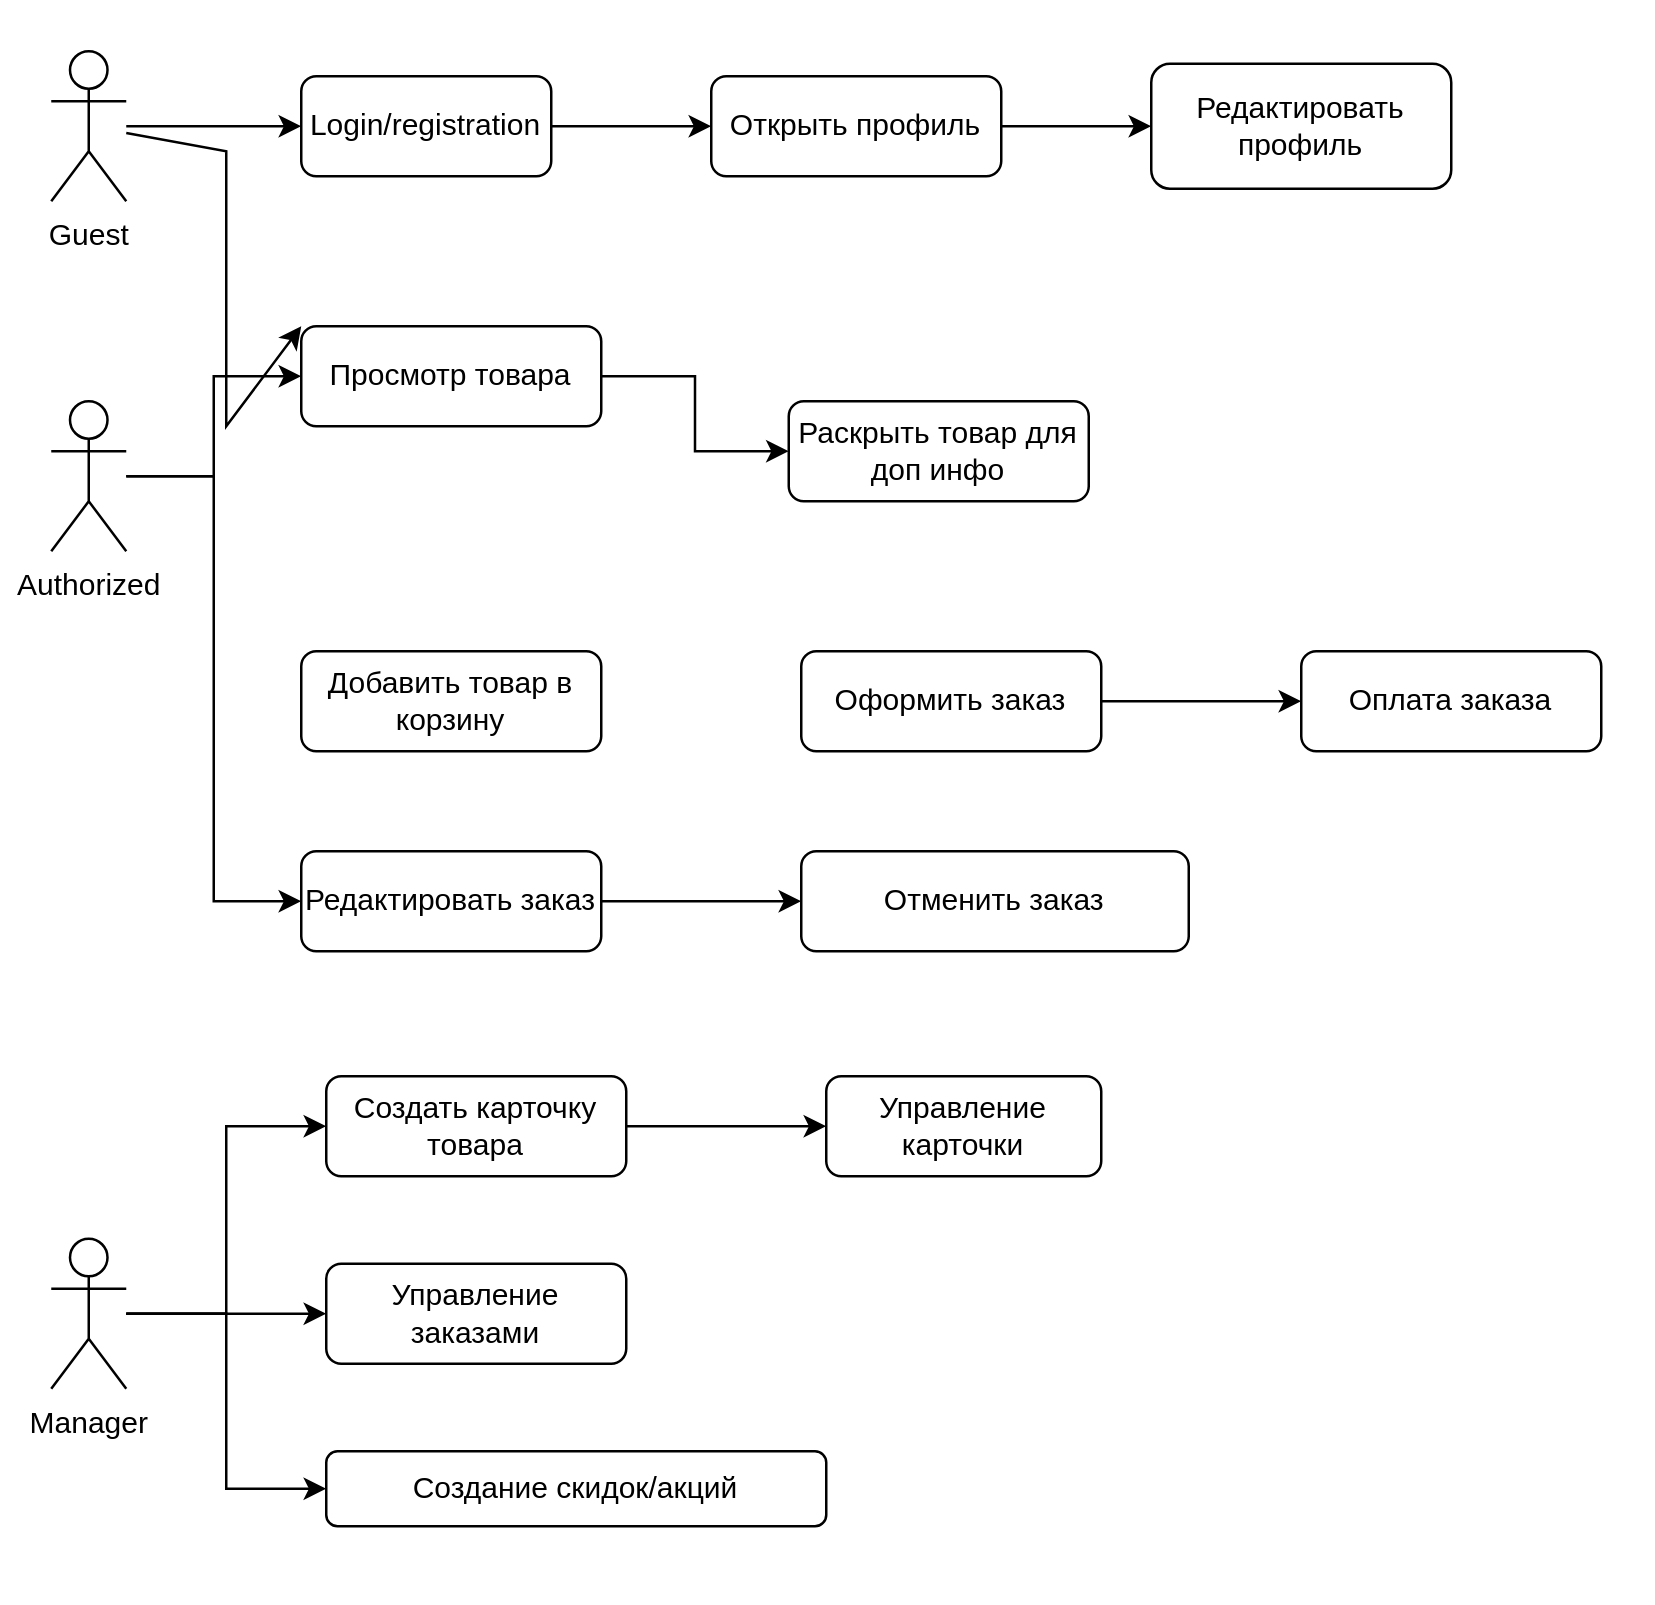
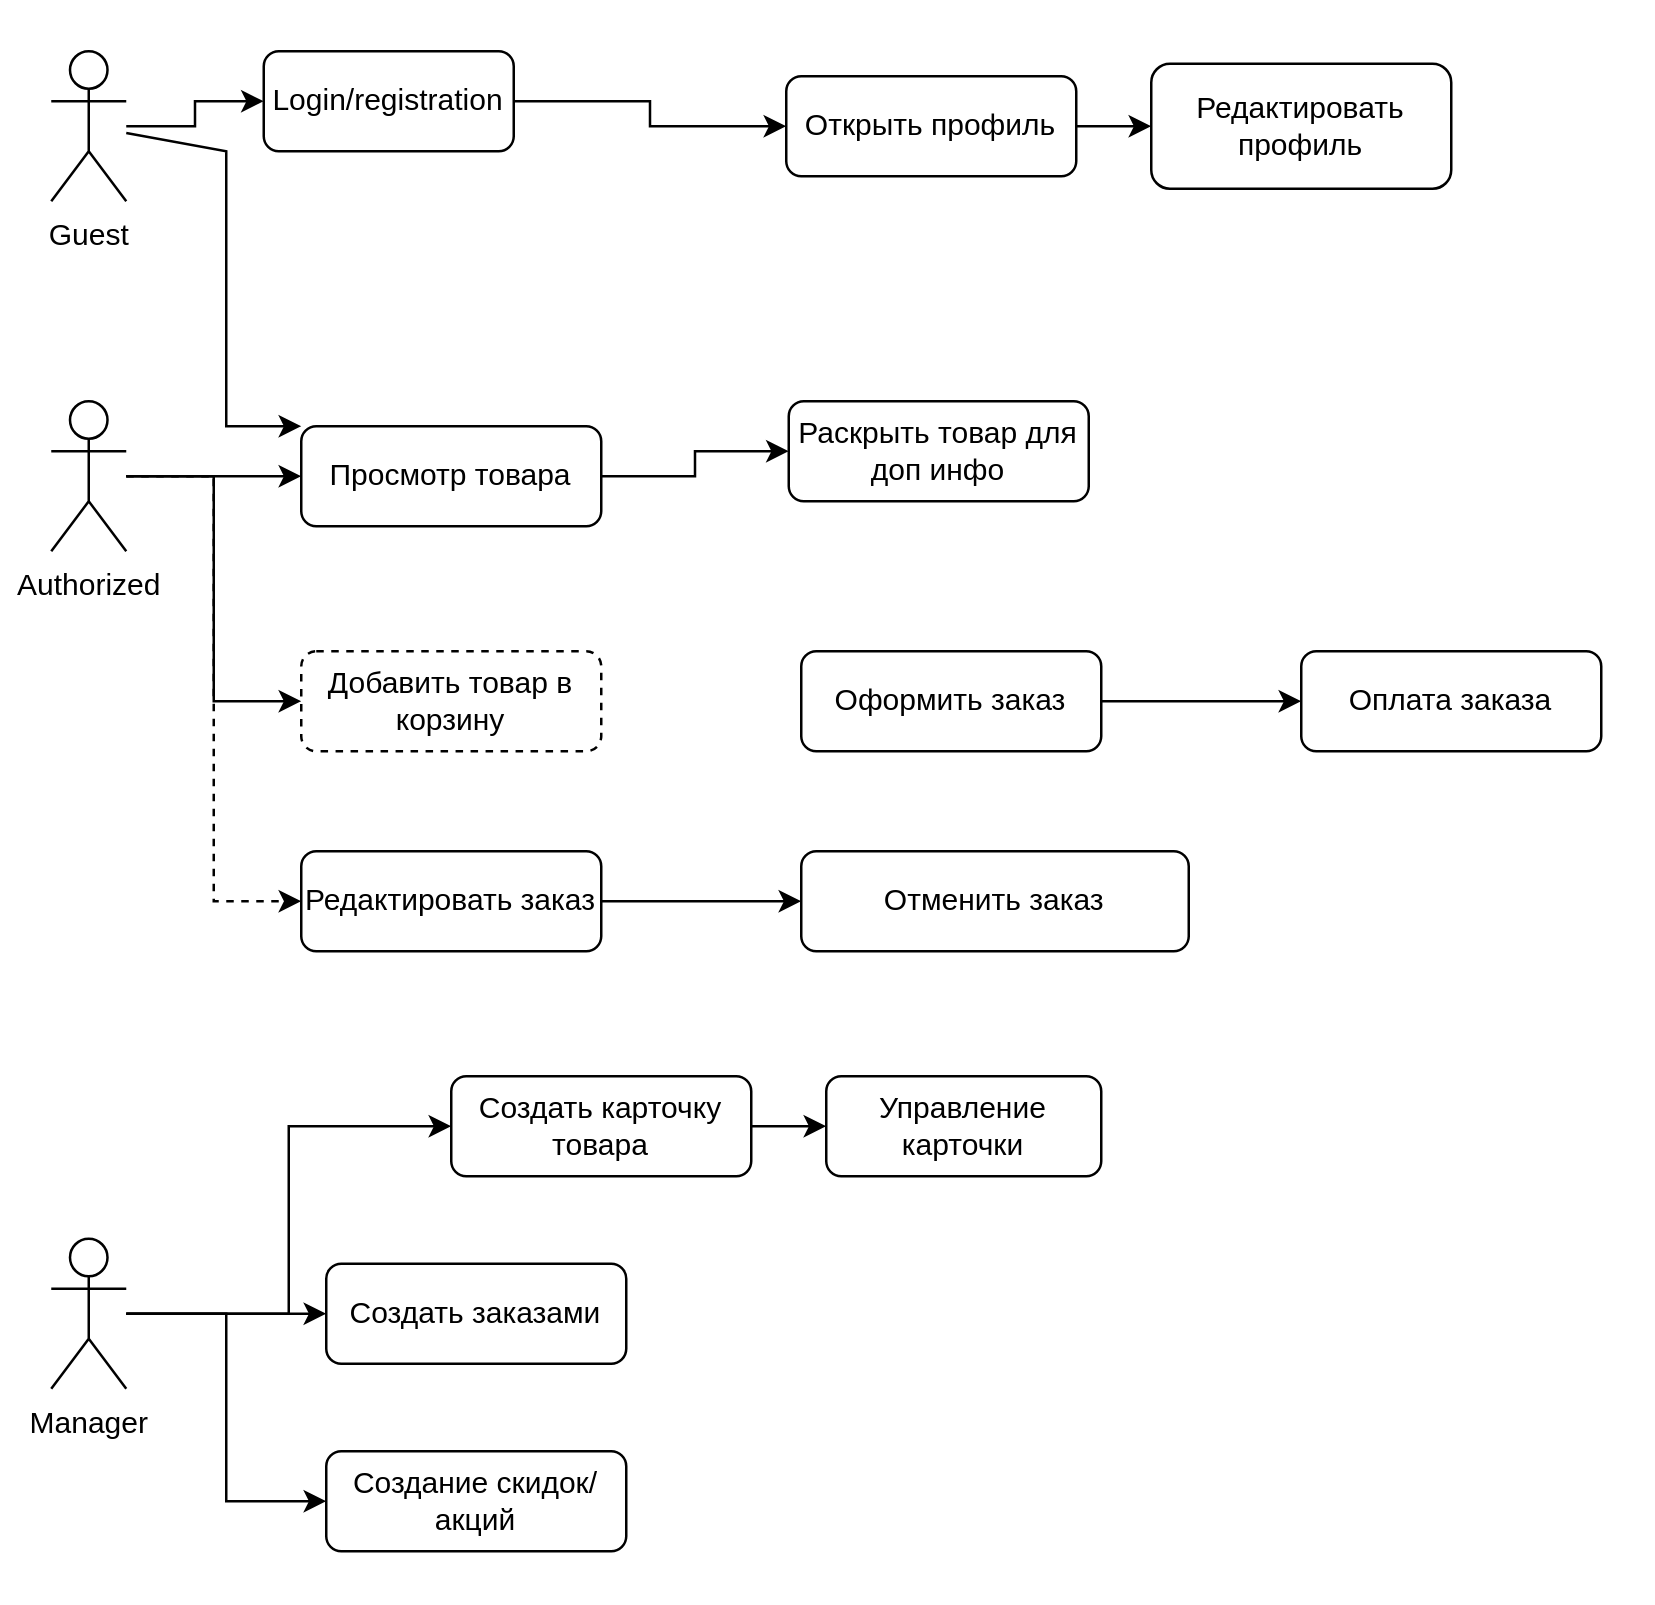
(426, 126) -> (389, 101)
(856, 126) -> (931, 126)
(451, 376) -> (451, 476)
none -> (251, 701)
(451, 701) -> (451, 701)
(214, 840) -> (214, 840)
(476, 1126) -> (601, 1126)
(476, 1314) -> (476, 1314)
(576, 1489) -> (476, 1501)
